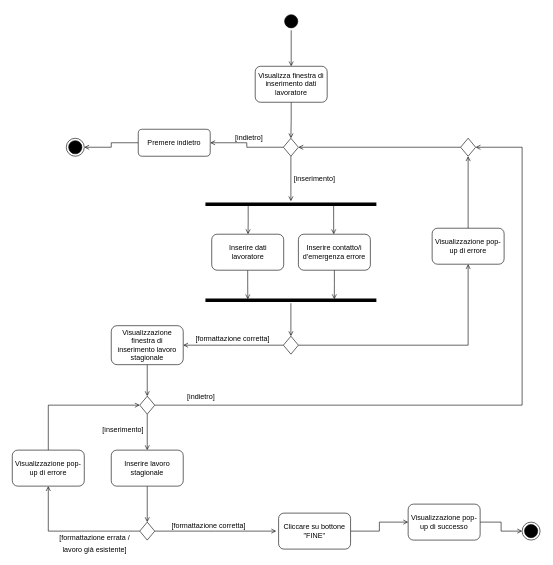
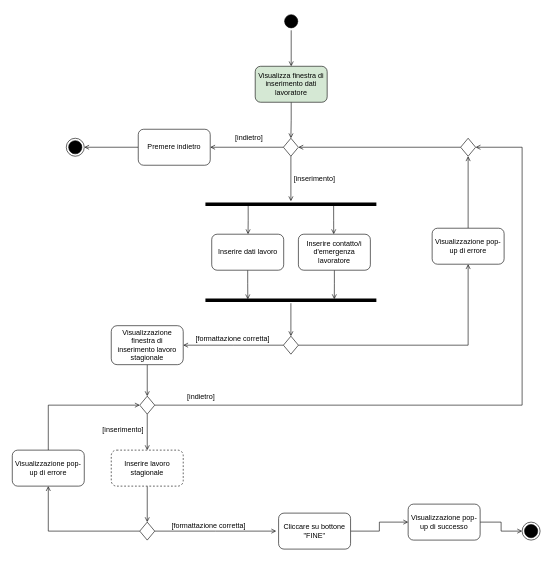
(291, 84) -> (291, 84)
(174, 143) -> (174, 147)
(248, 252) -> (248, 252)
(335, 252) -> (335, 252)
(147, 468) -> (147, 468)
(95, 543) -> none
